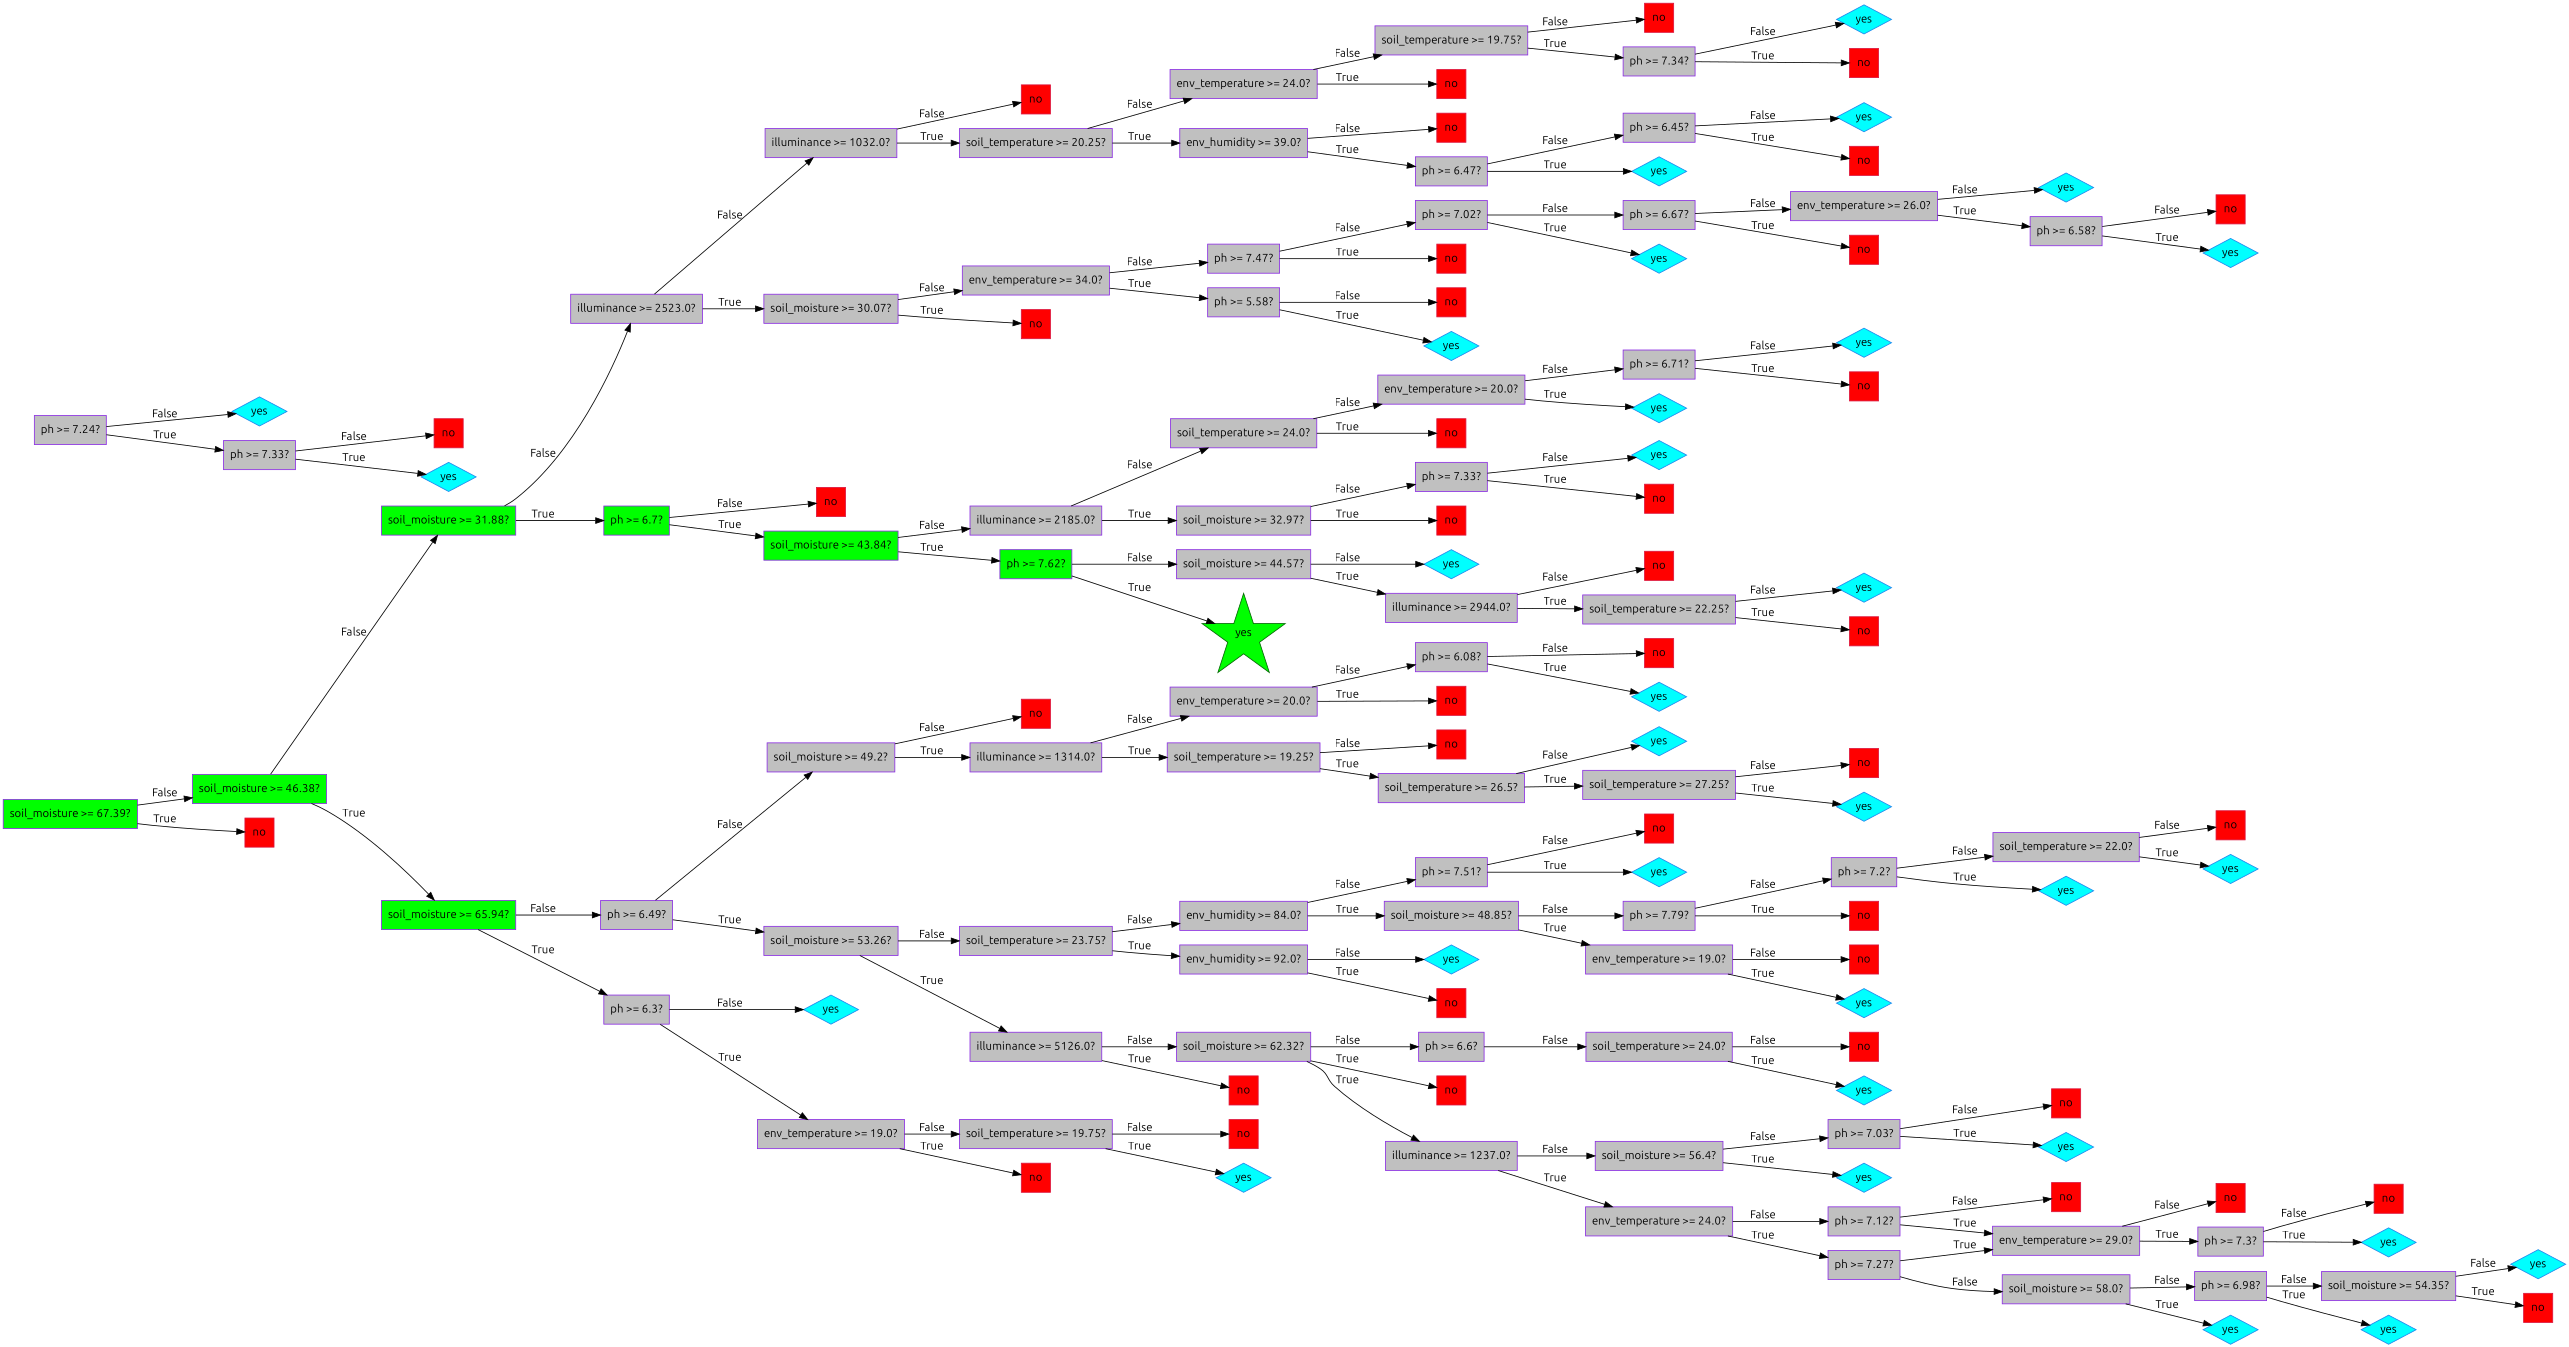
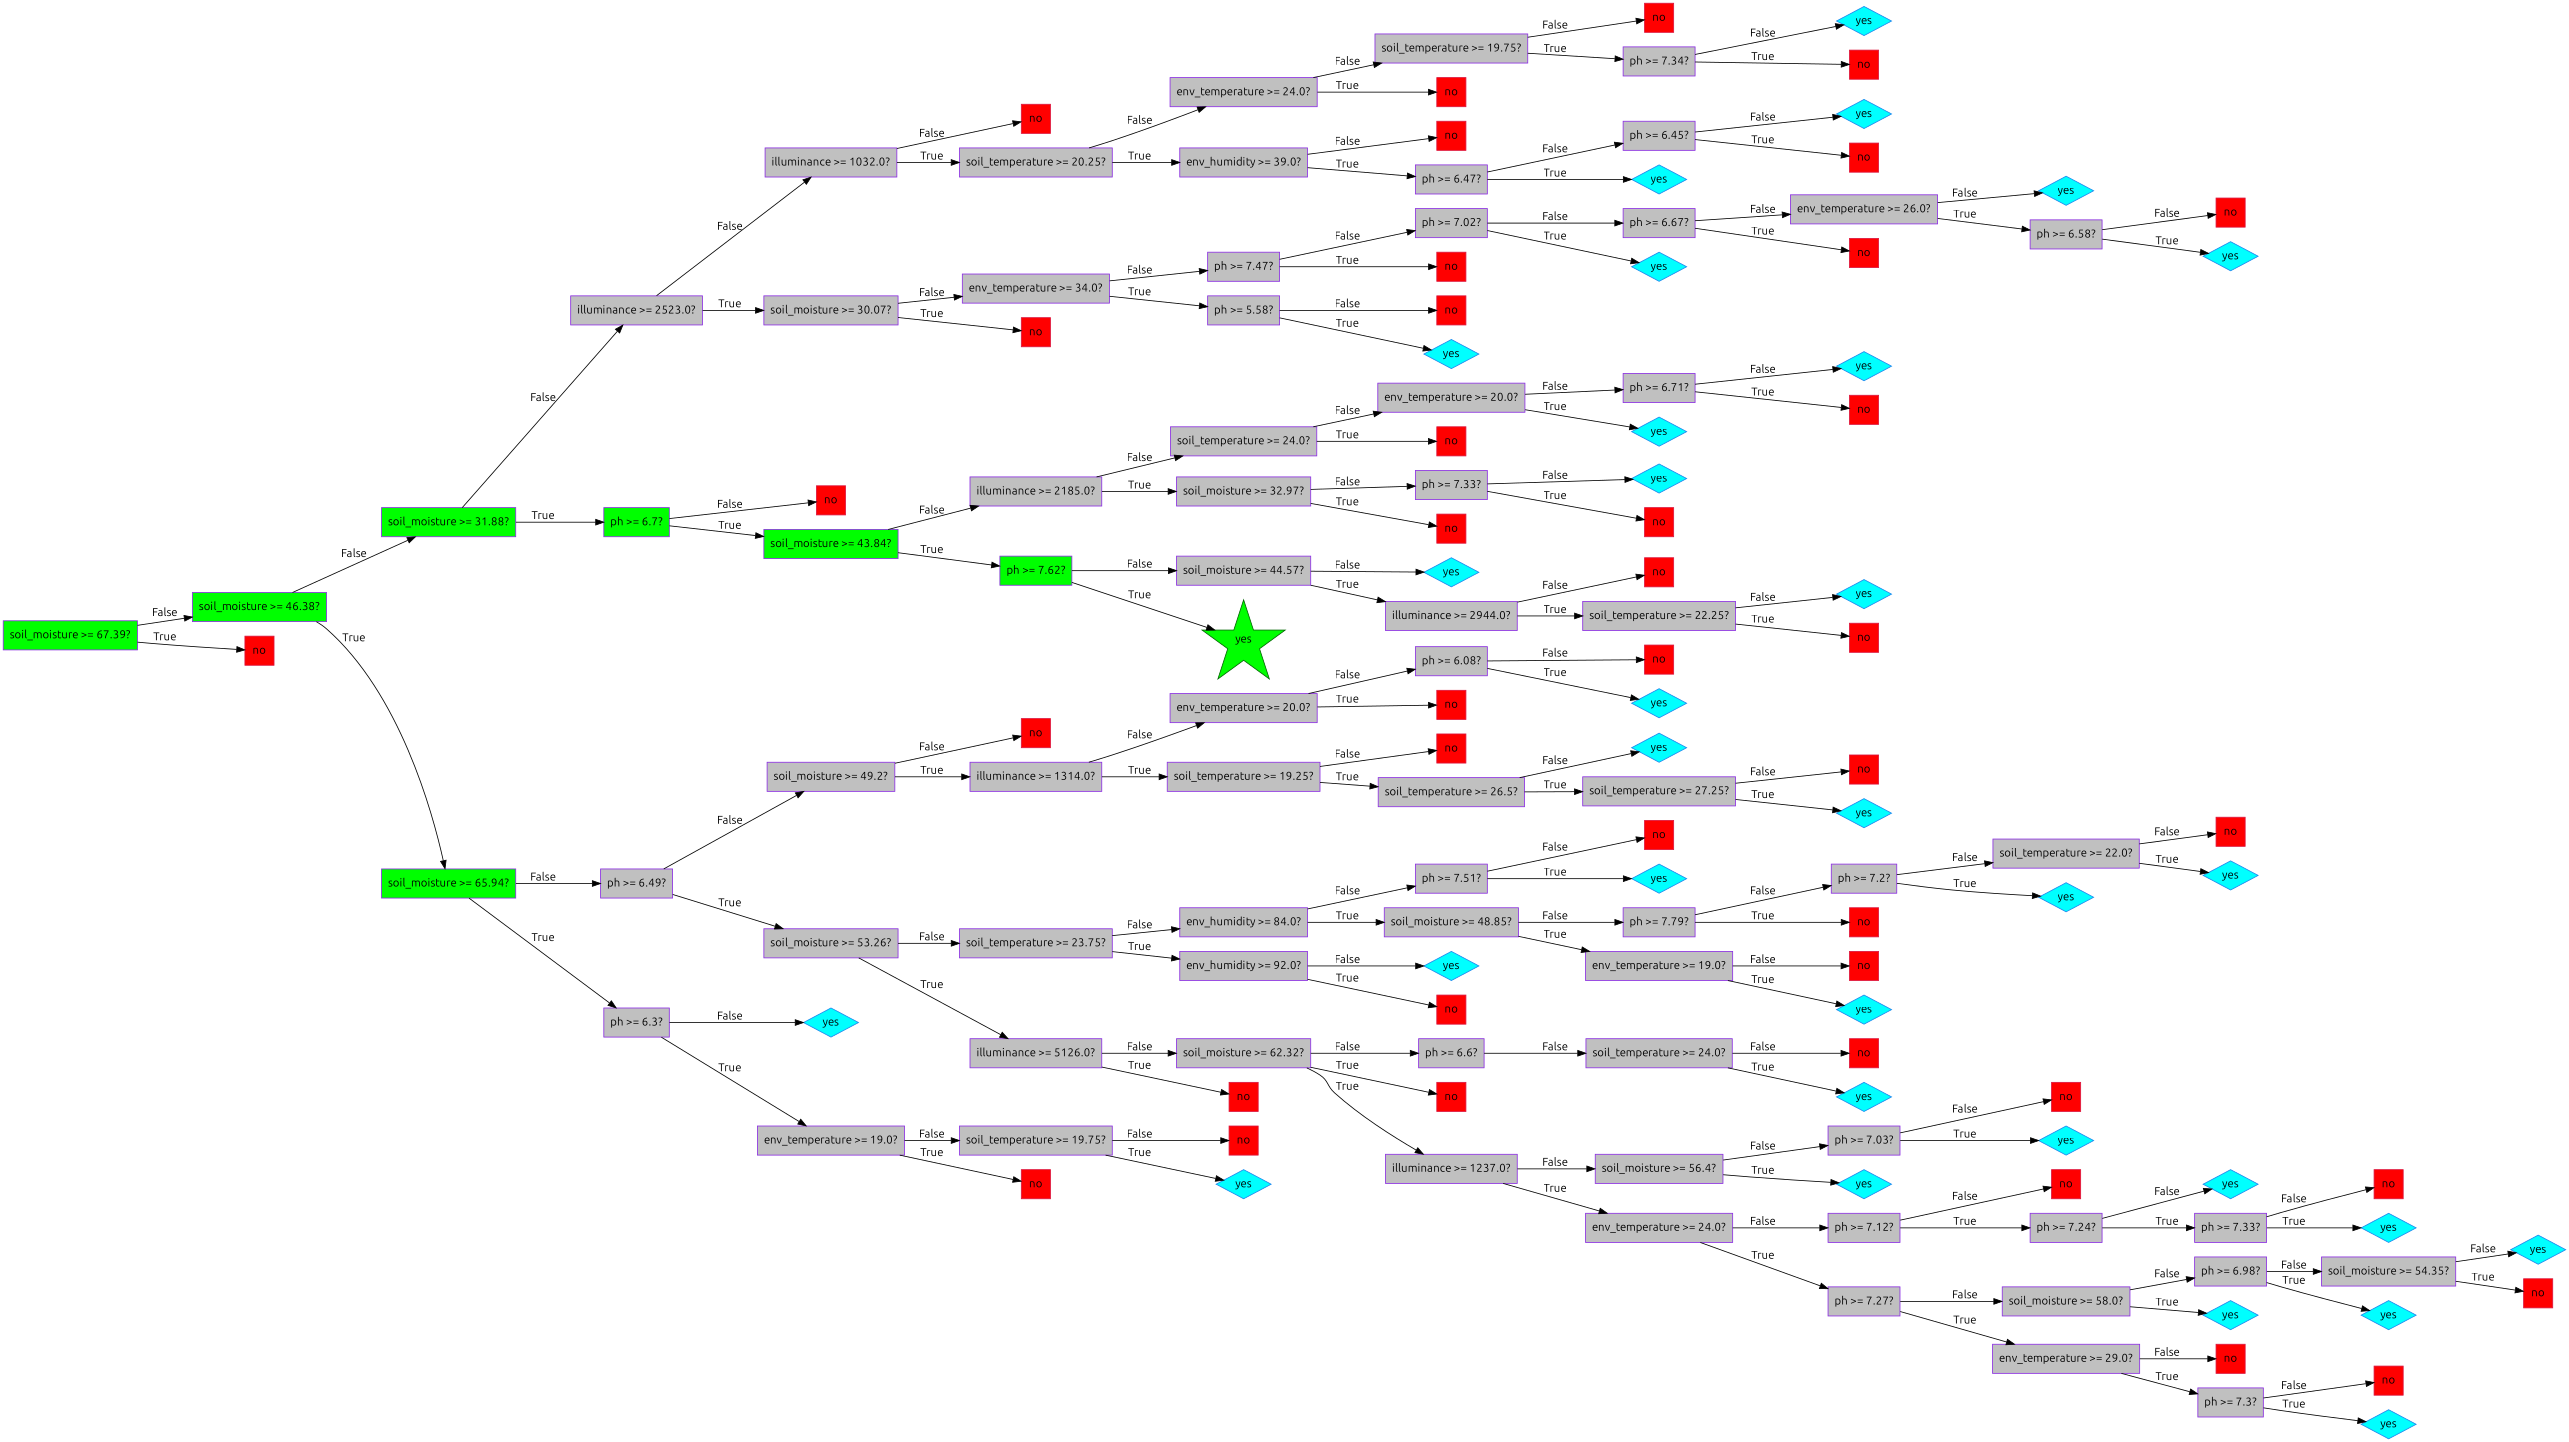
(1942, 1229) -> (1961, 1228)
